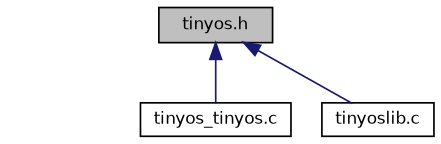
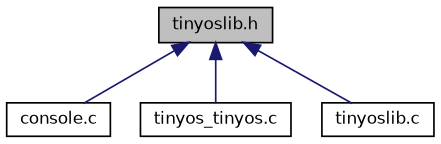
(216, 25) -> (216, 25)
none -> (59, 120)
